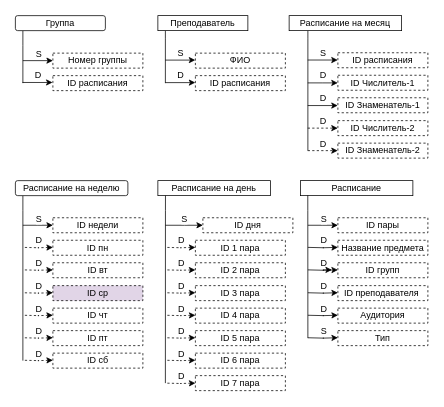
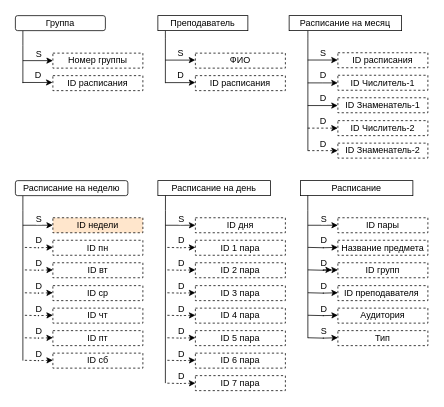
(98, 225) -> (98, 225)
(248, 225) -> (240, 225)
(98, 293) -> (98, 293)
